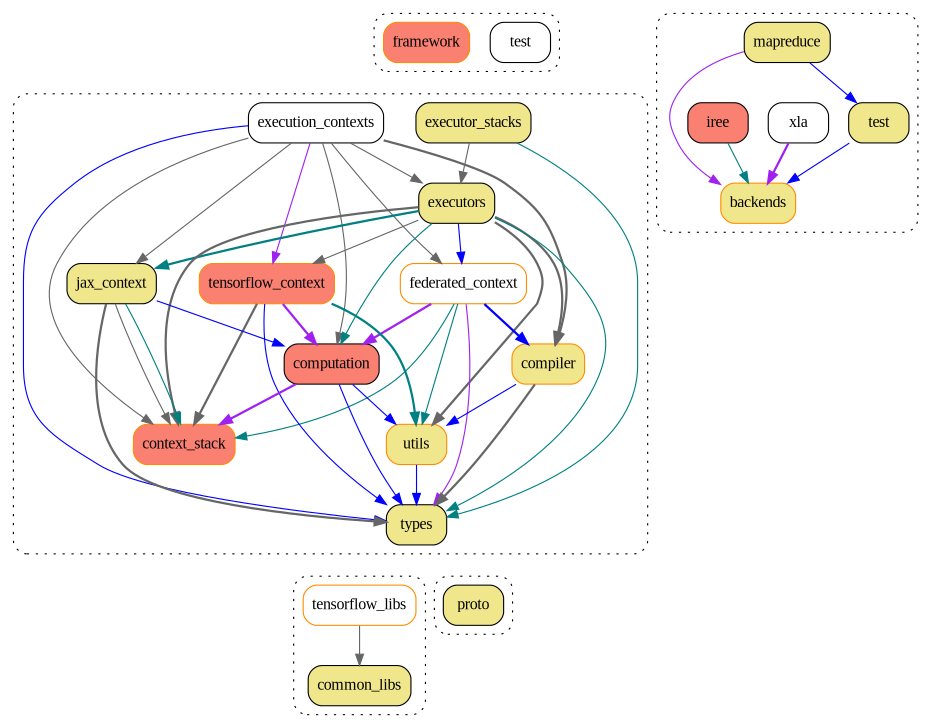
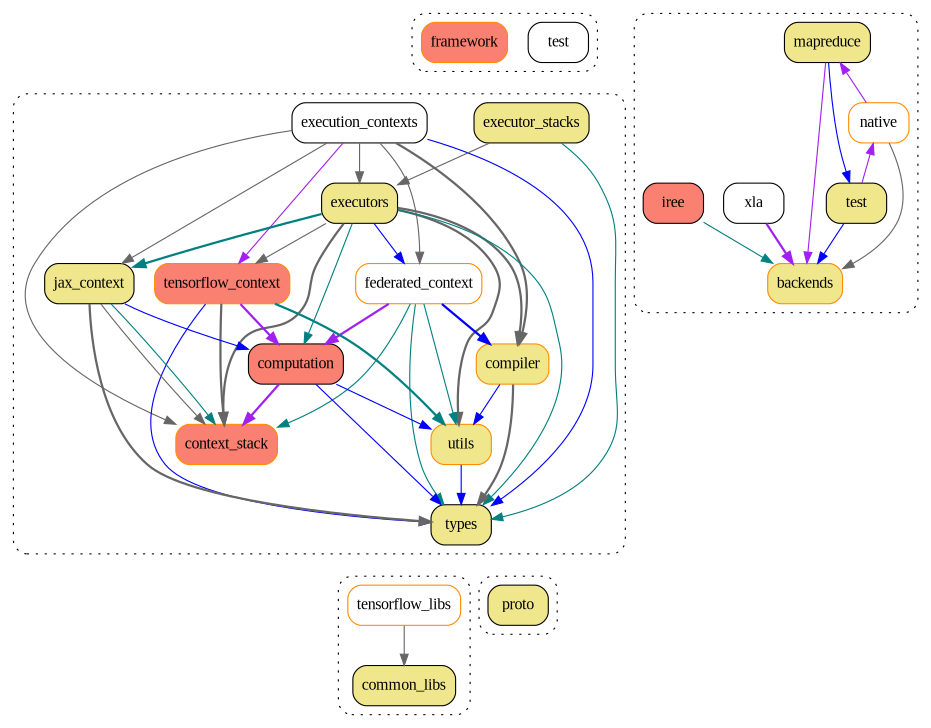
none -> (879, 123)
(344, 237) -> none
(468, 402) -> (411, 402)
